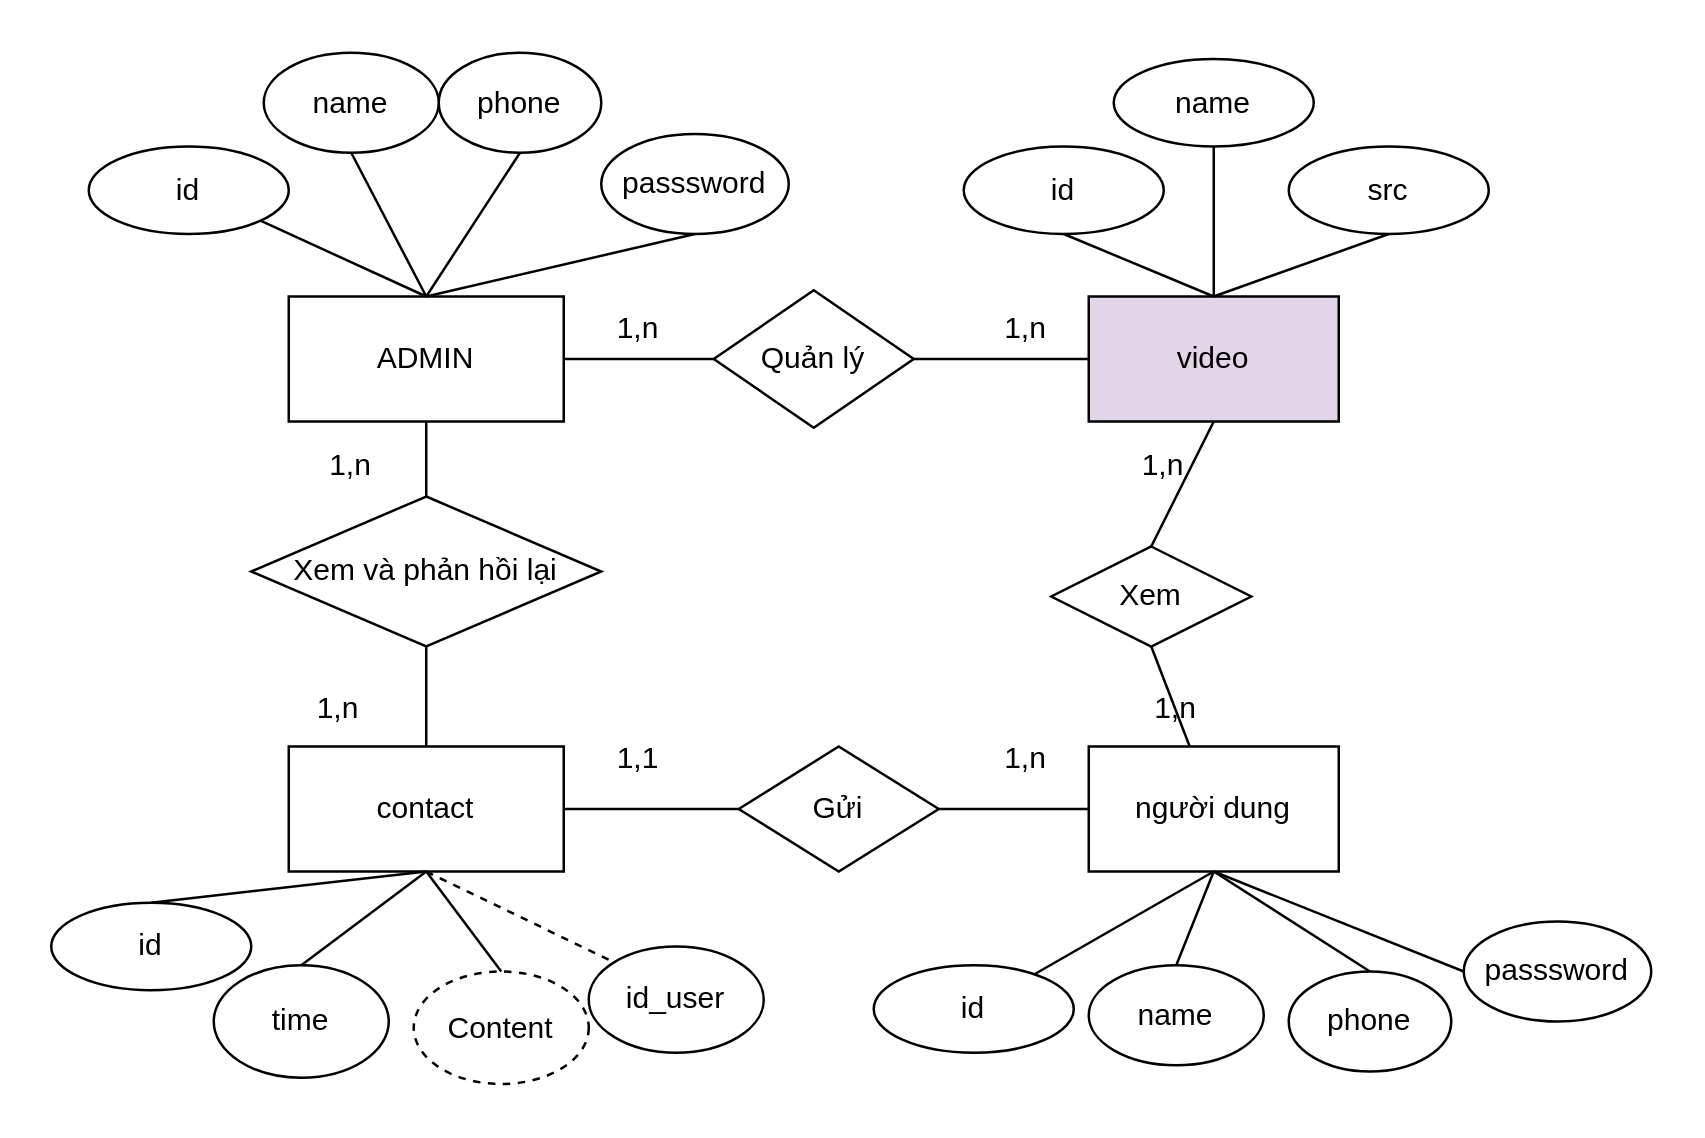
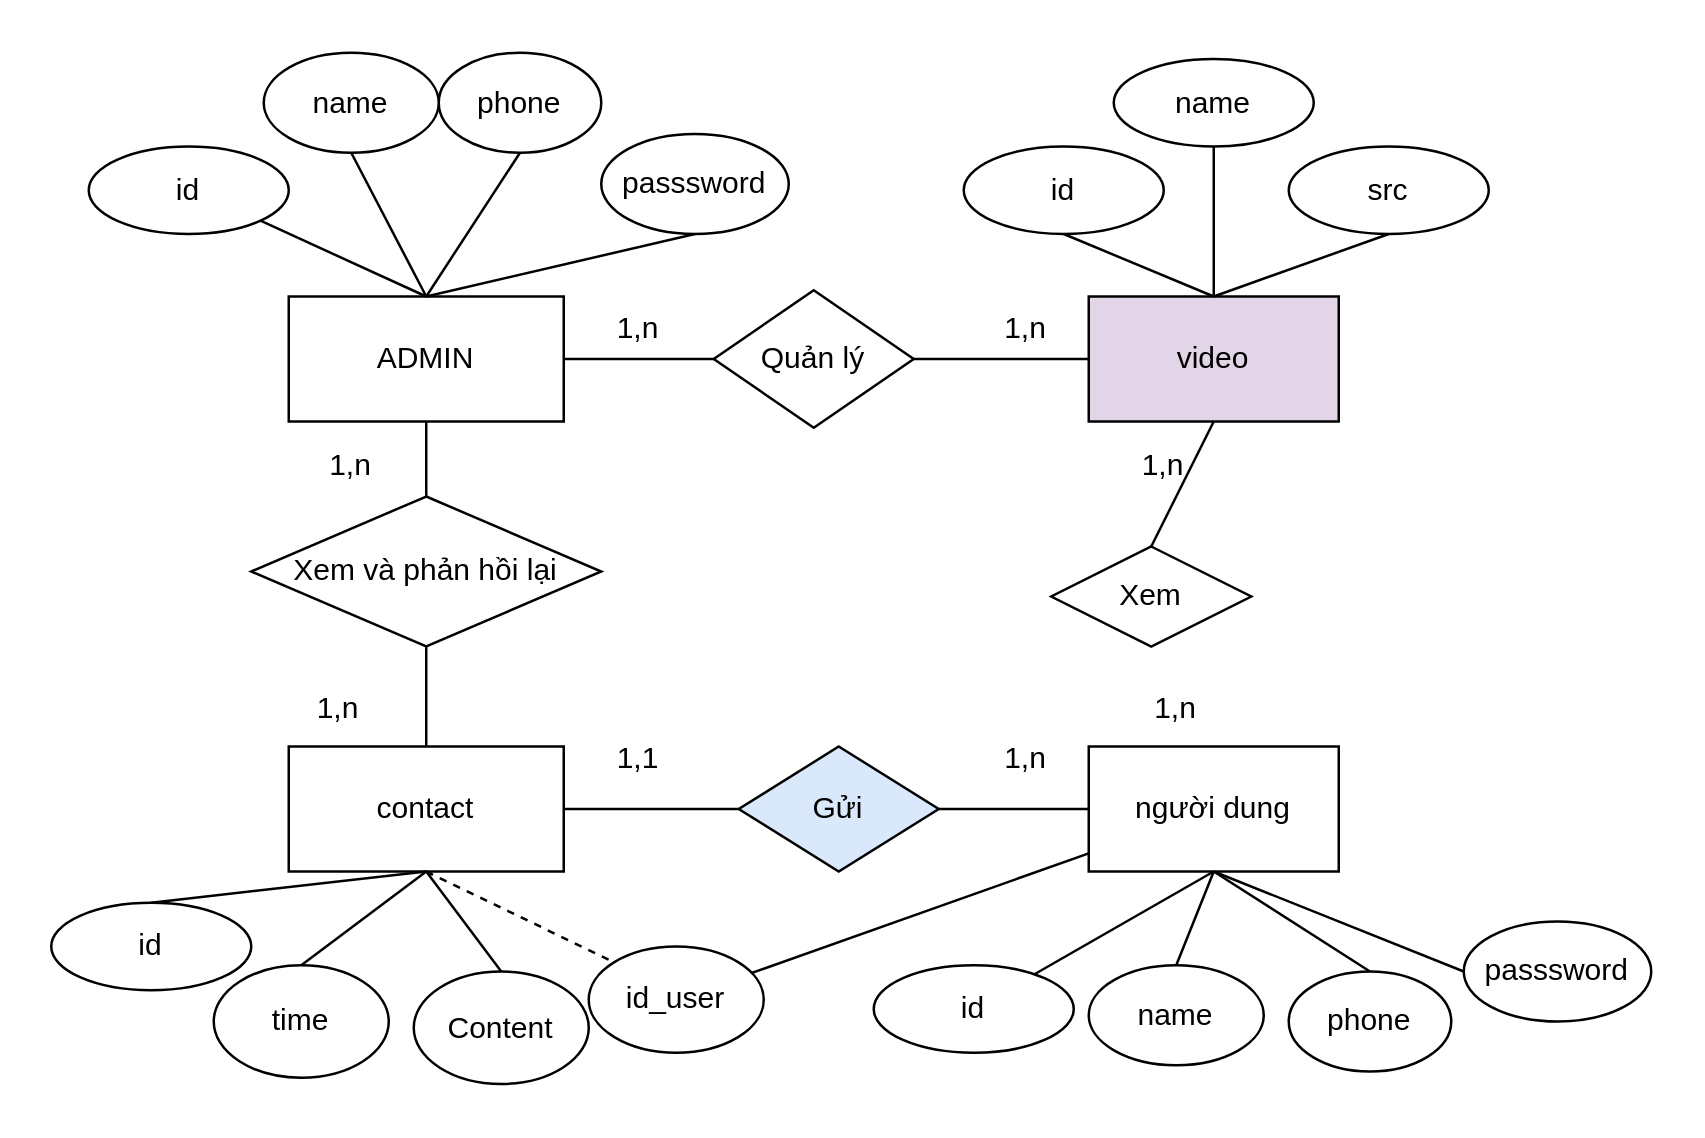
(1171, 697) -> (920, 913)
(839, 809) -> (839, 809)
(501, 1028) -> (501, 1028)
